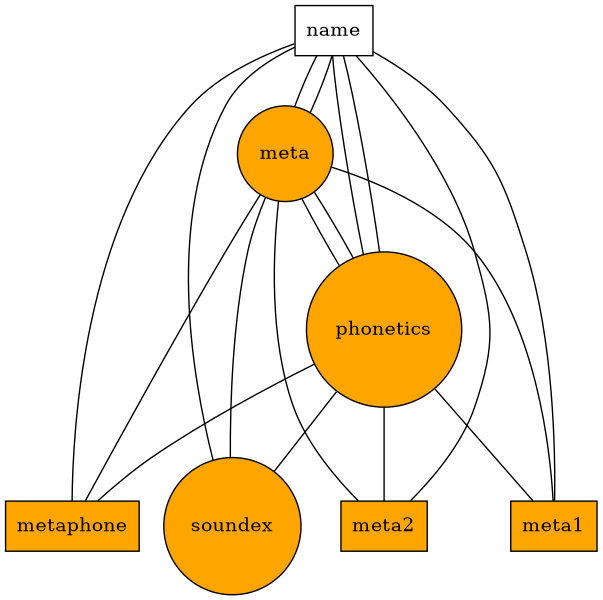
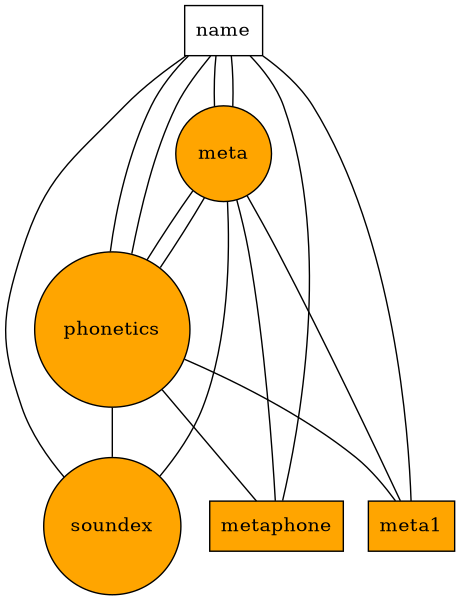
(384, 526) -> none
